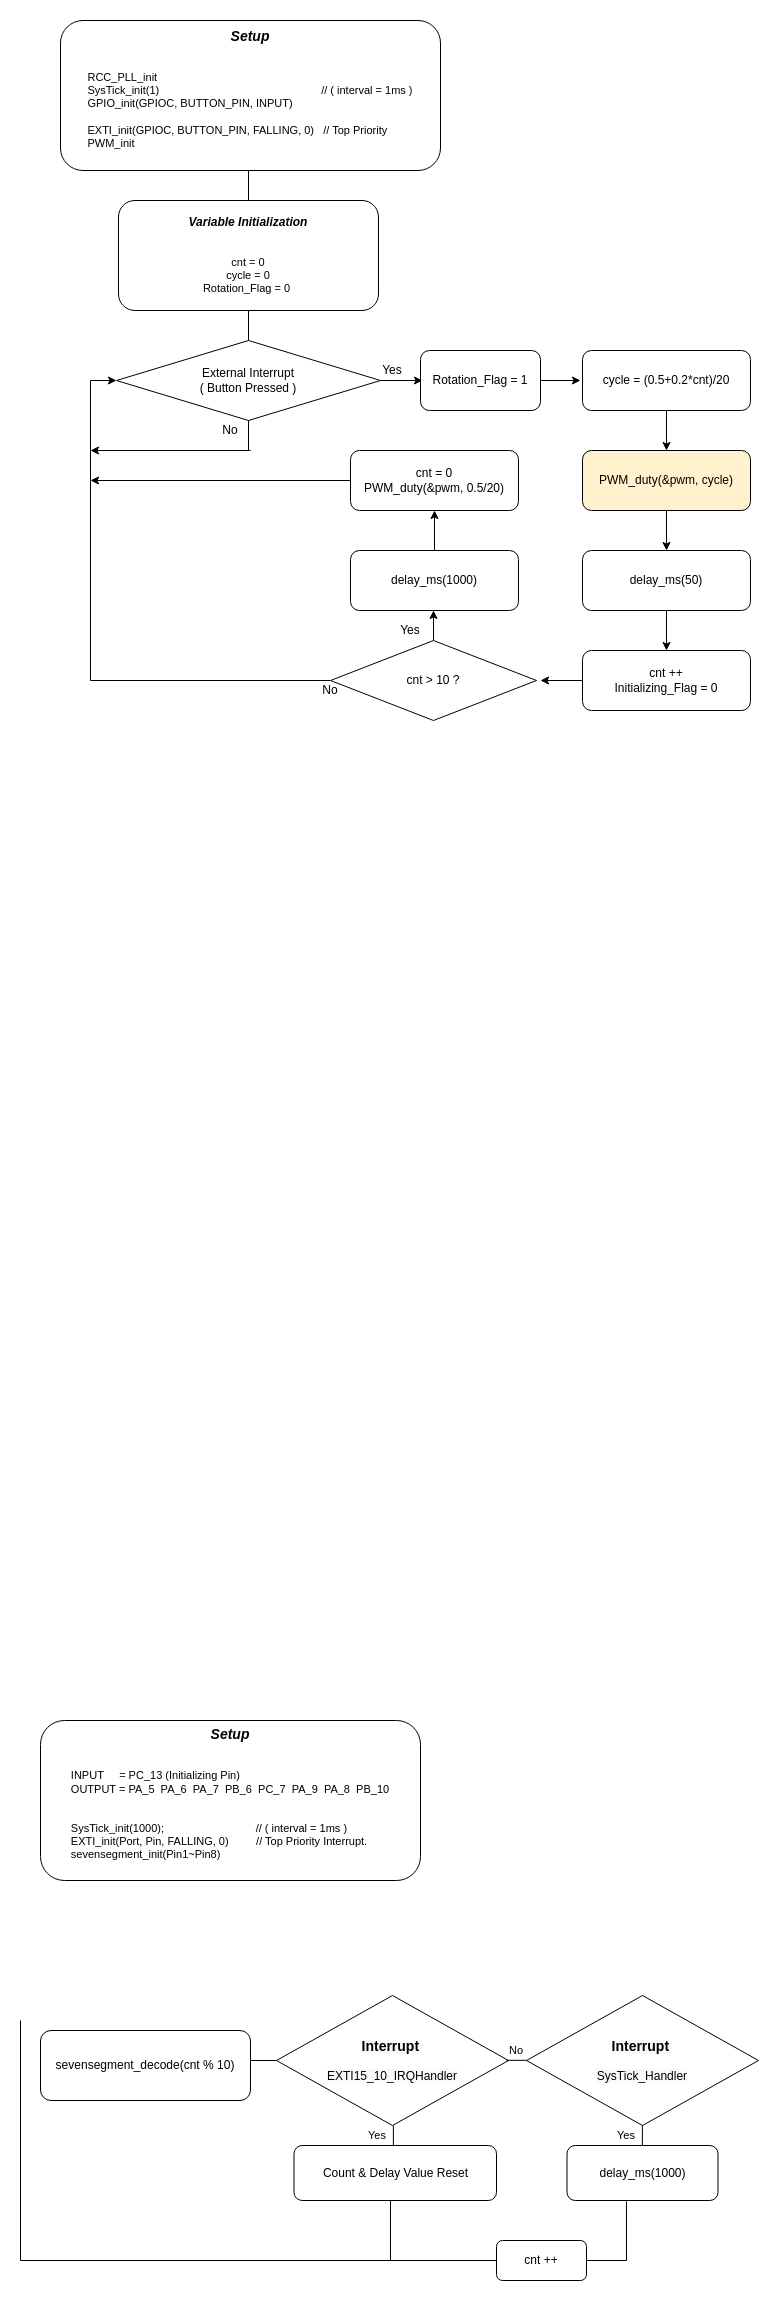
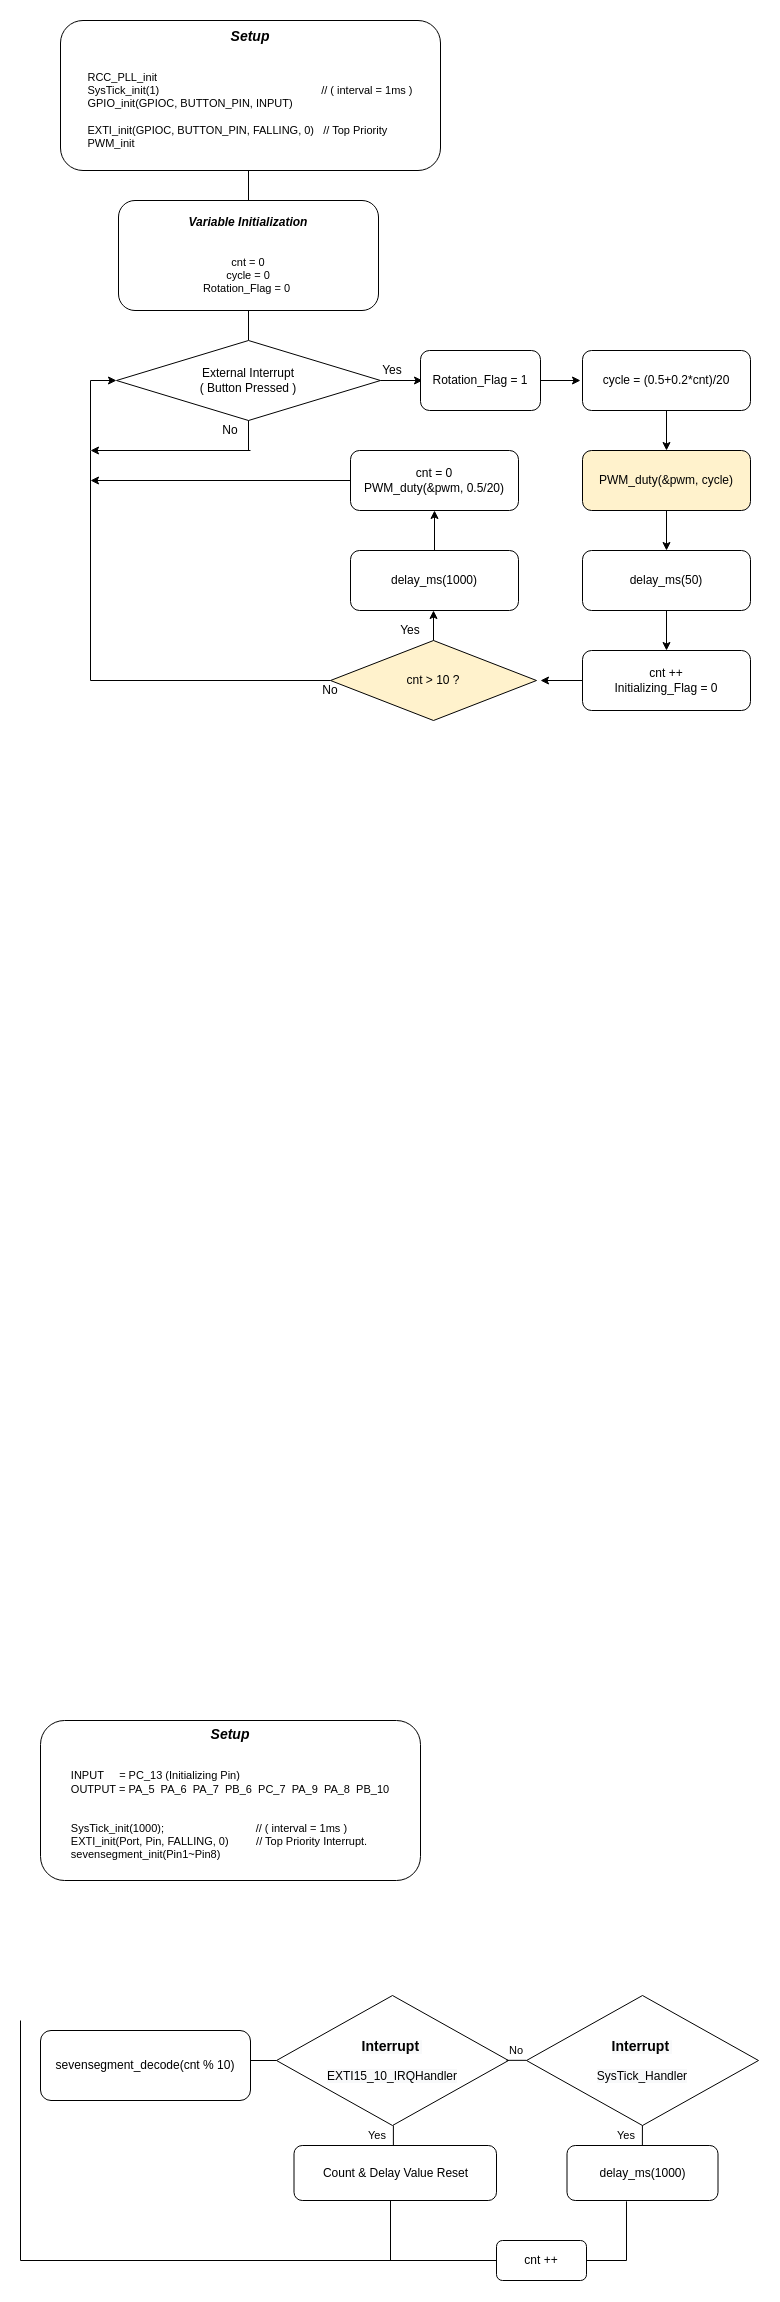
(434, 681) -> (434, 681)
